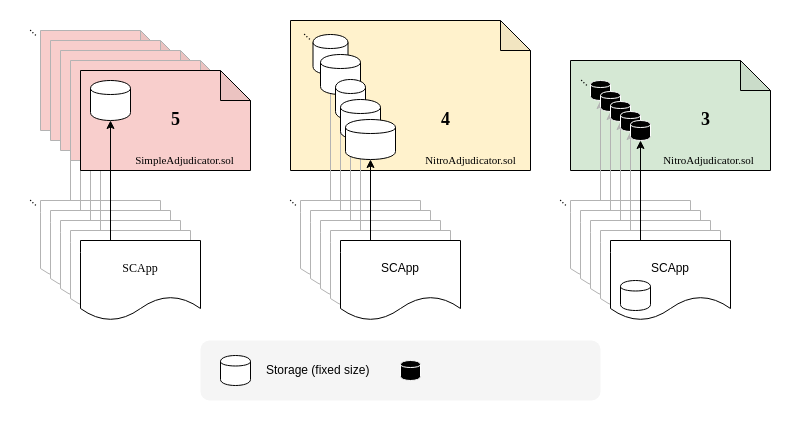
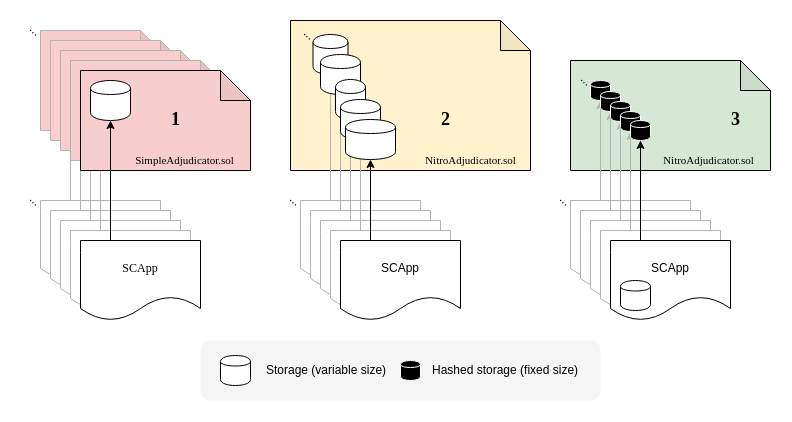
(176, 120) -> (176, 120)
(446, 120) -> (446, 120)
(706, 120) -> (736, 120)
(327, 371) -> (336, 371)
none -> (511, 371)
